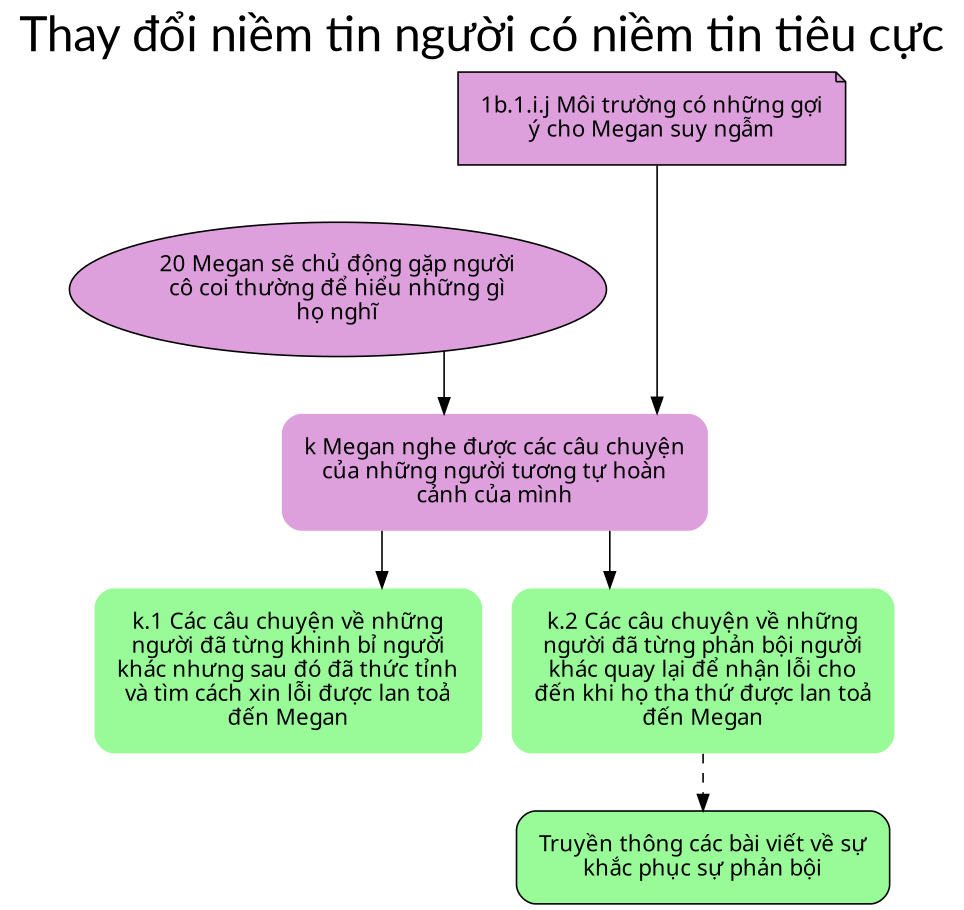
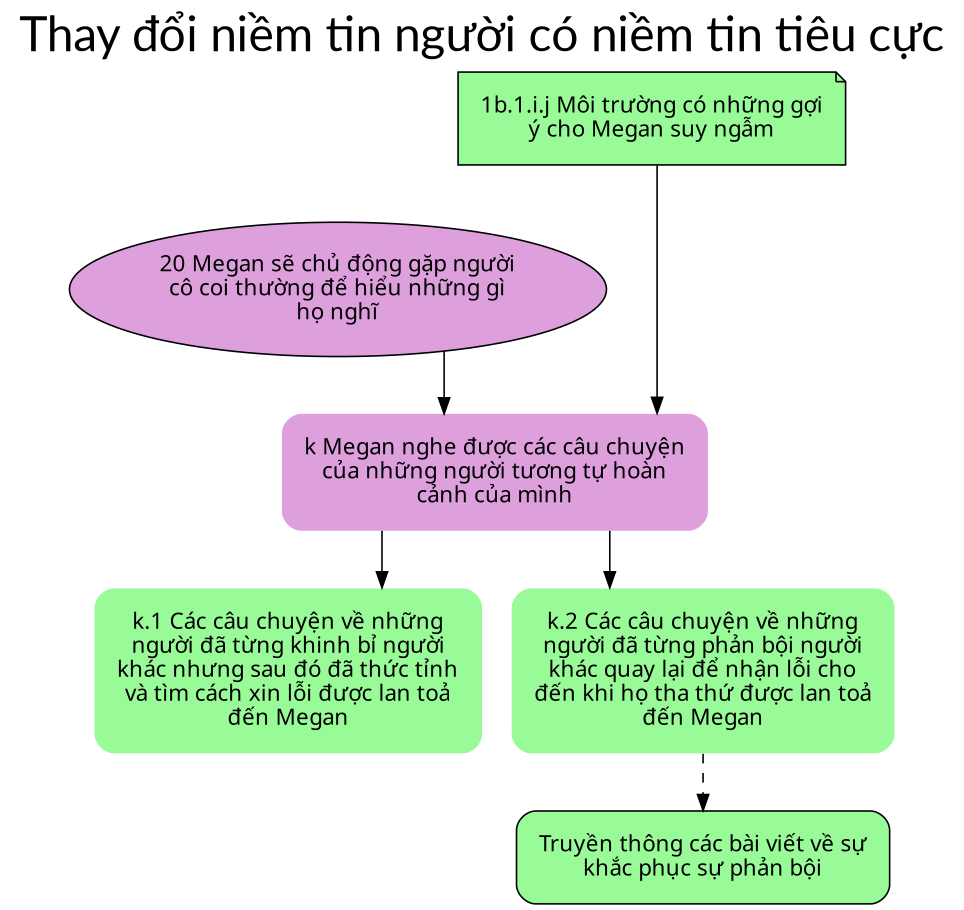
(652, 119) -> (652, 119)
